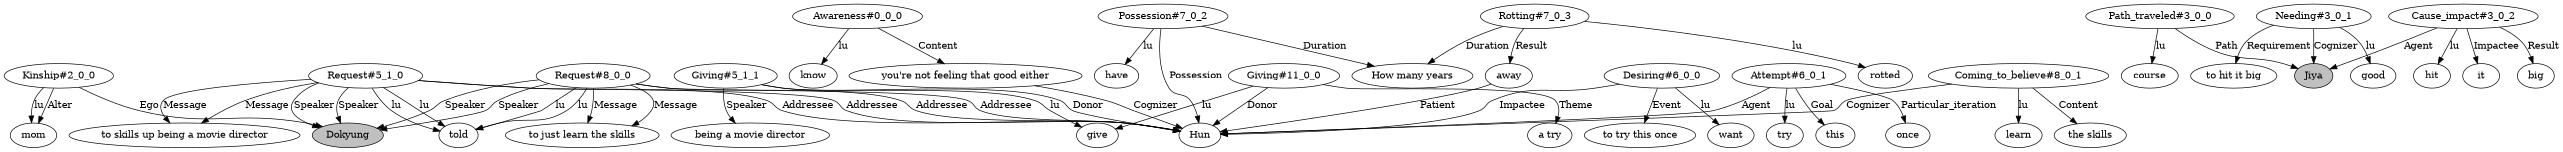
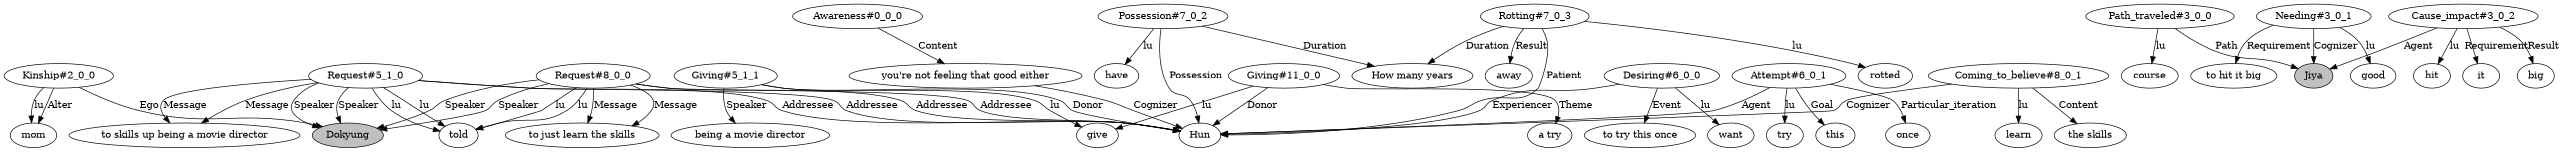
(2497, 46) -> (2497, 46)
(813, 76) -> none
(1522, 106) -> (1522, 106)
(1360, 111) -> (1426, 118)
